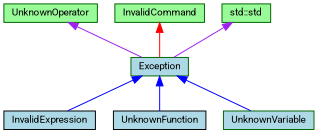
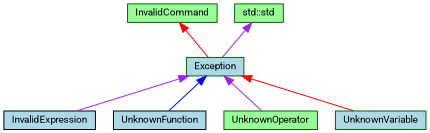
(109, 42) -> (246, 97)
(100, 96) -> (128, 95)
(219, 96) -> (303, 95)
